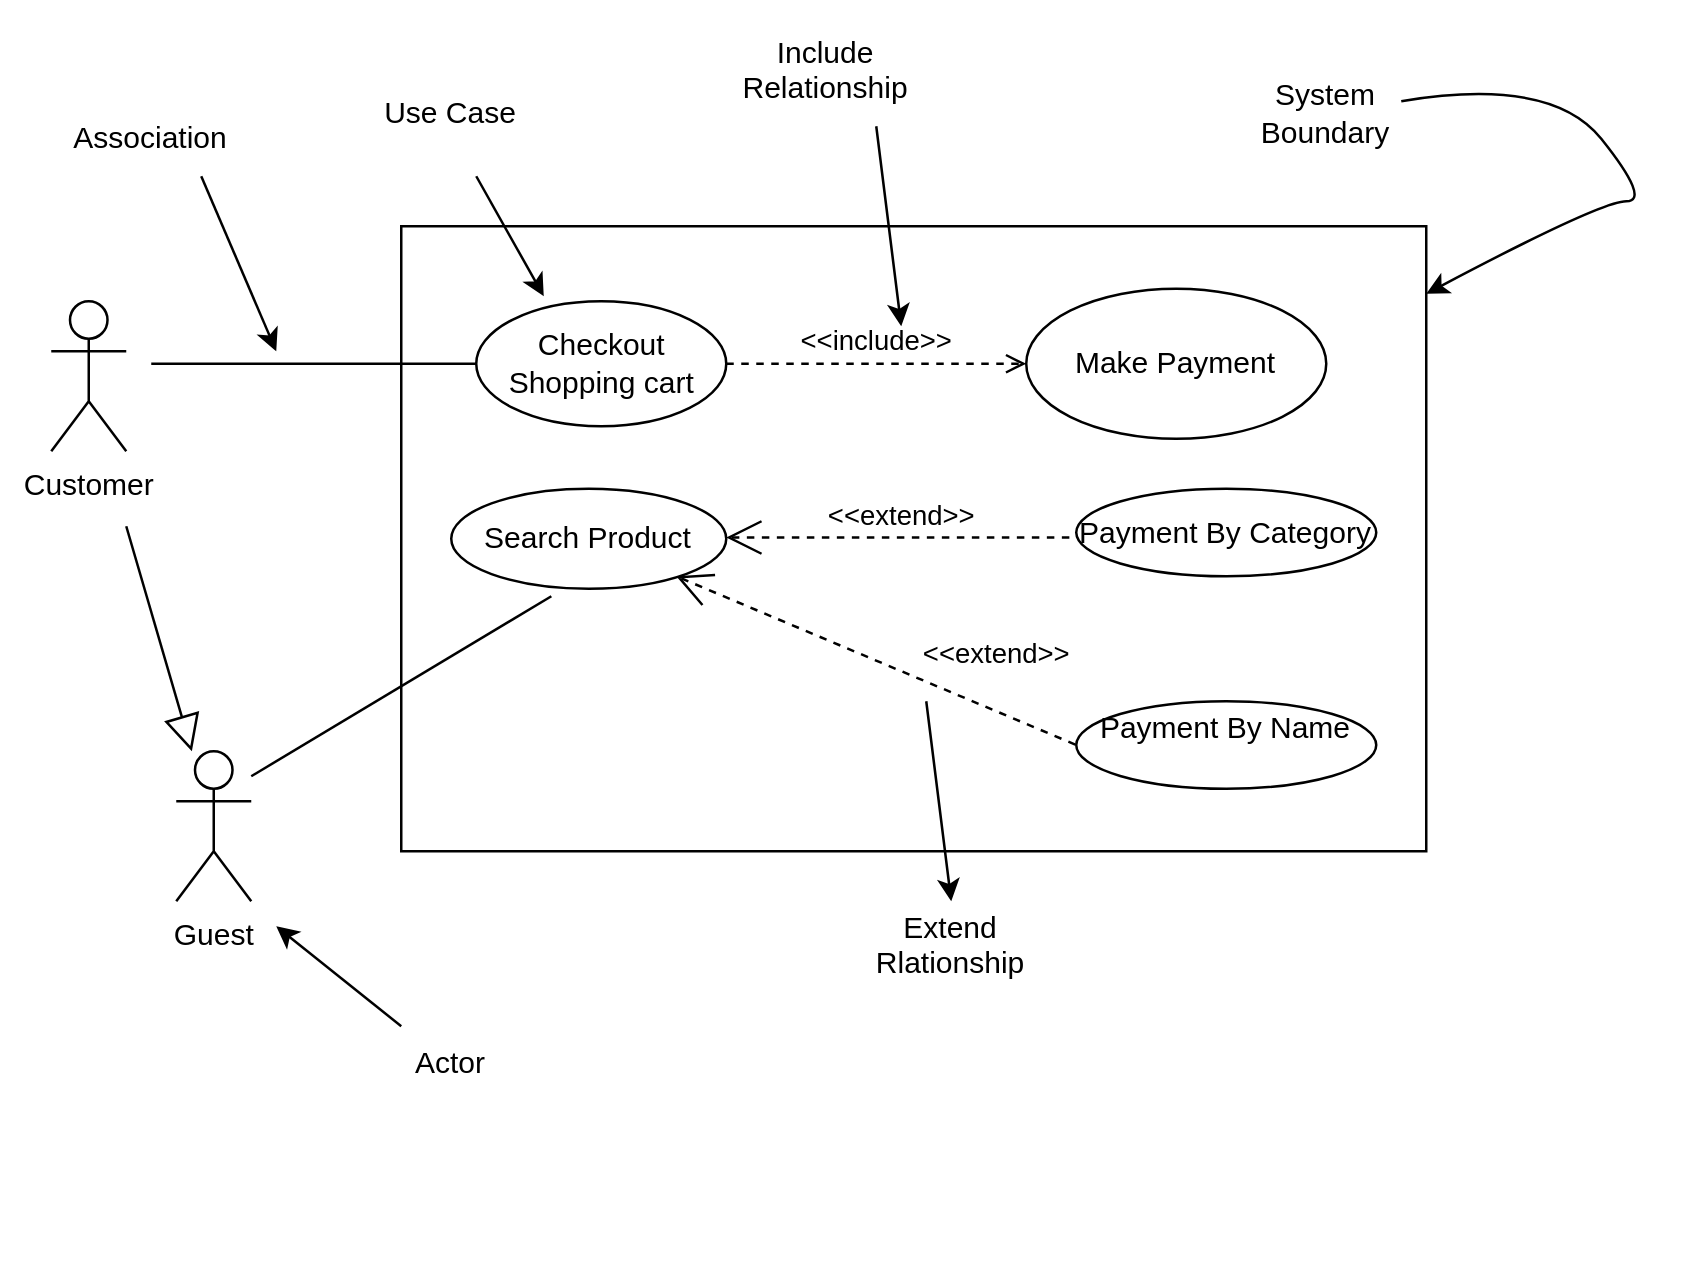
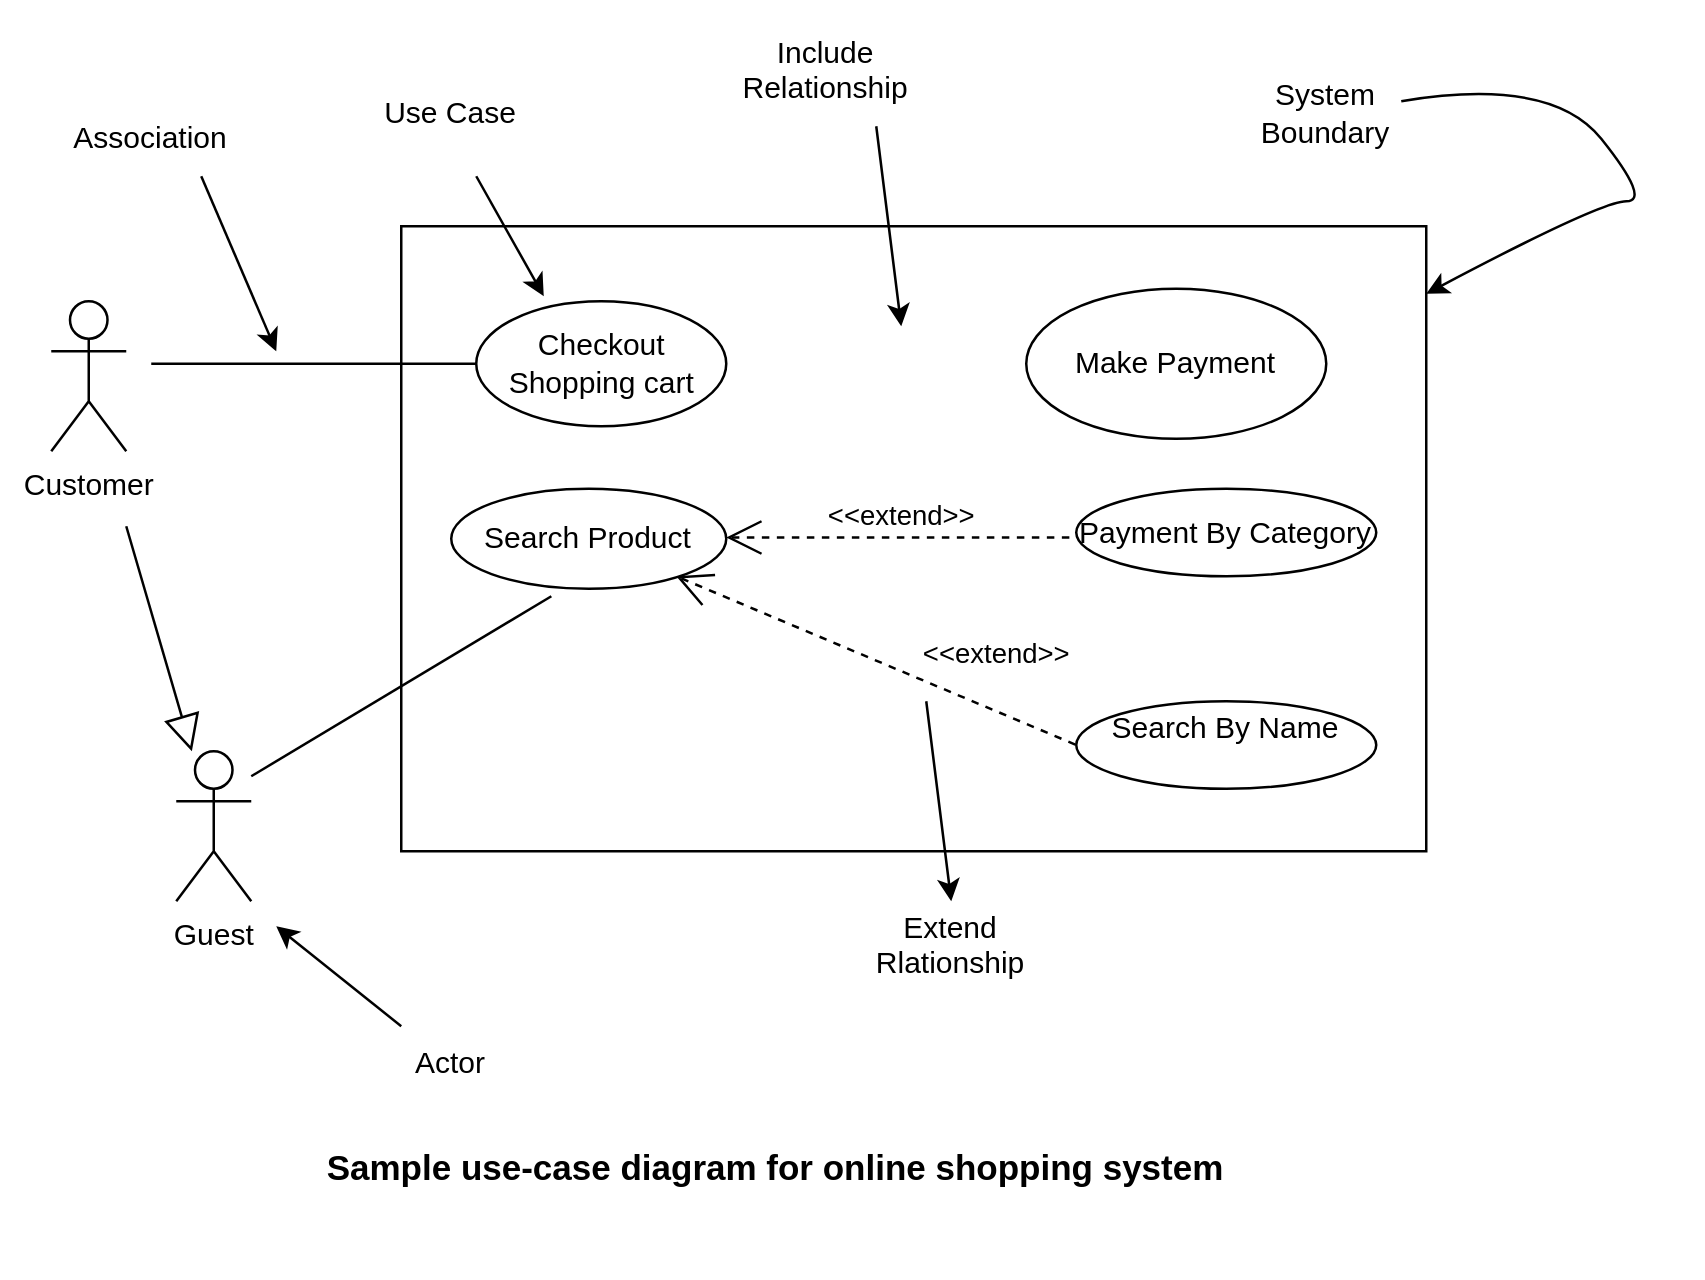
(874, 364) -> none
(1226, 746) -> (1226, 746)
none -> (776, 1189)
